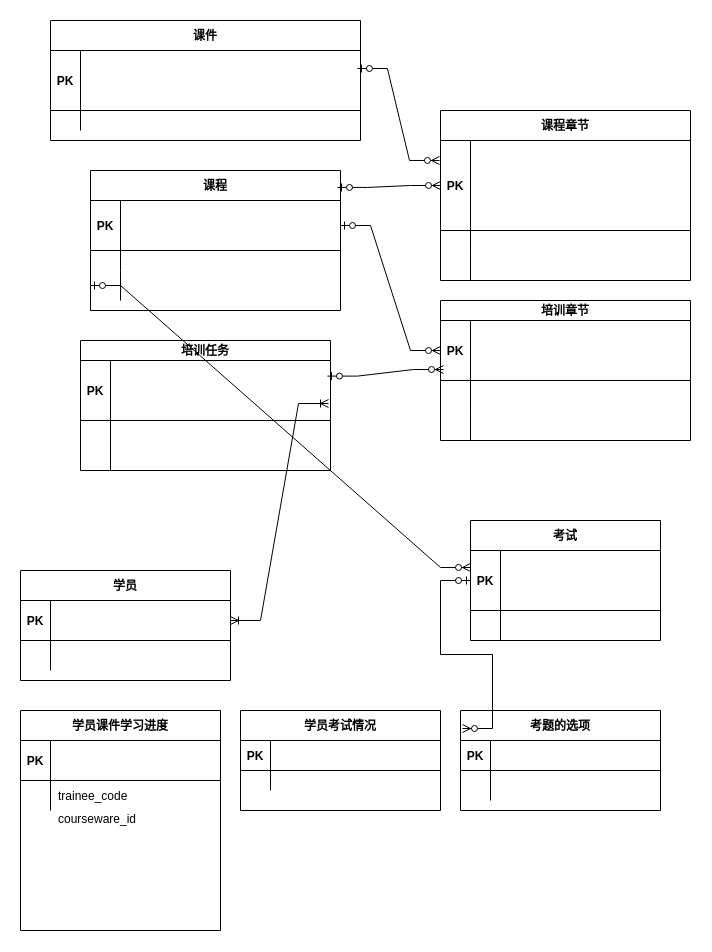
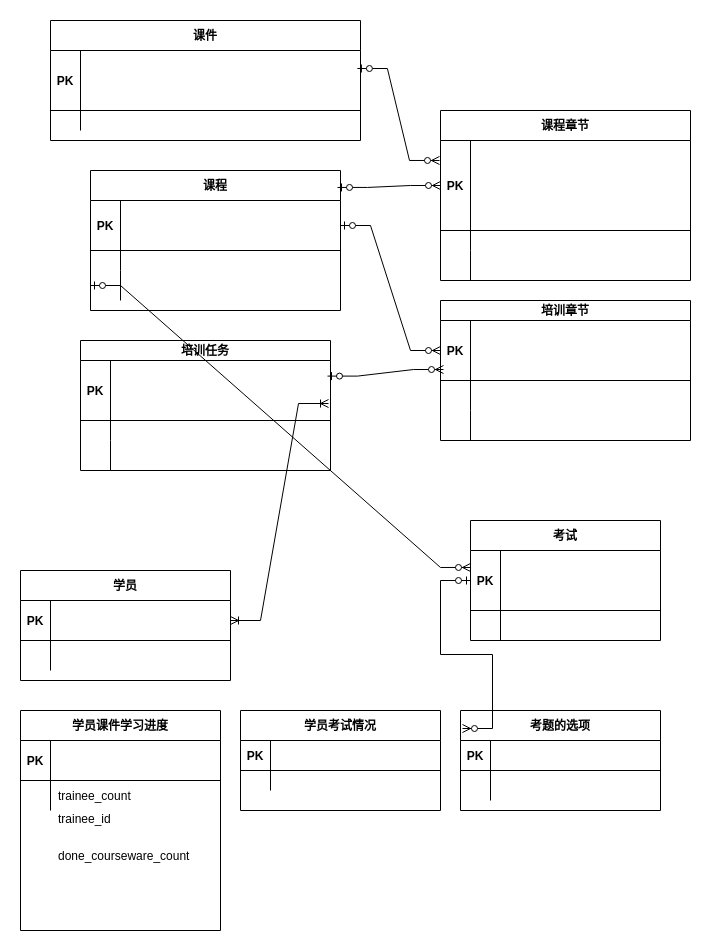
(97, 796) -> (100, 796)
(100, 819) -> (88, 819)
none -> (136, 856)
